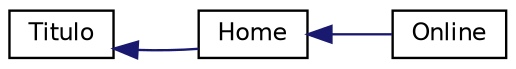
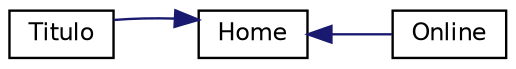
(168, 50) -> (144, 18)
